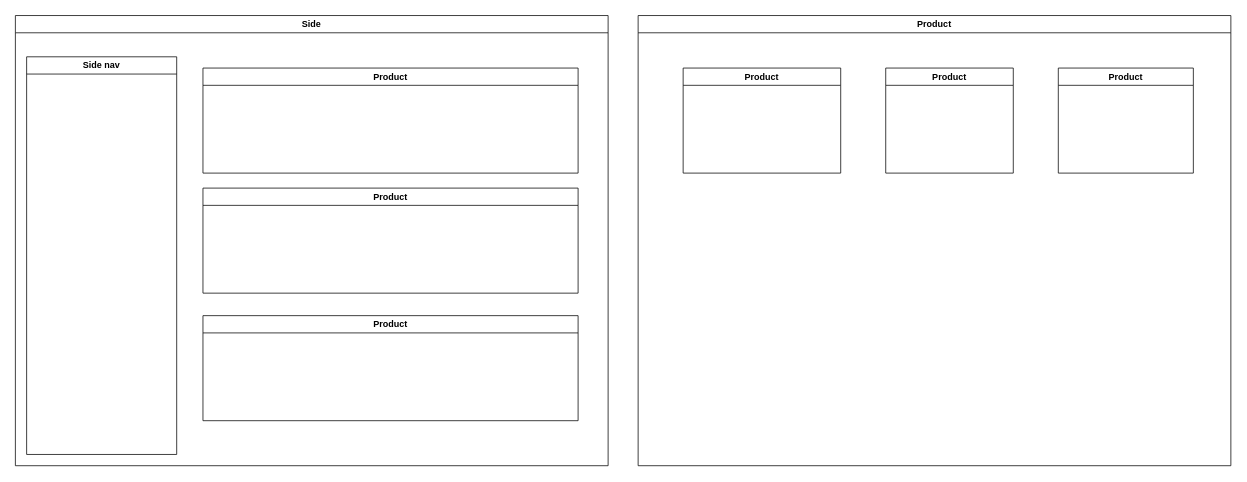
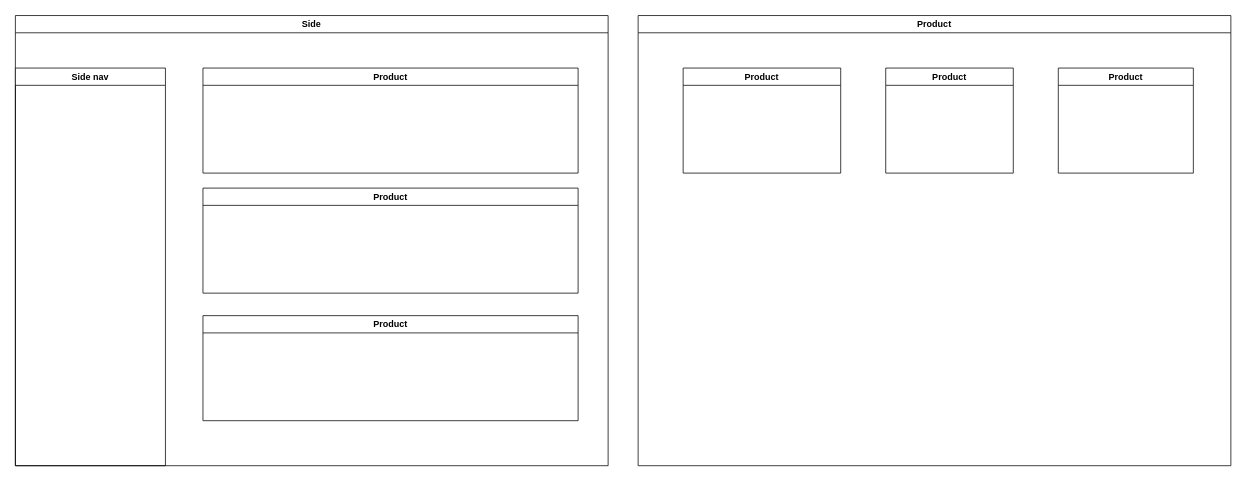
(102, 255) -> (90, 267)
